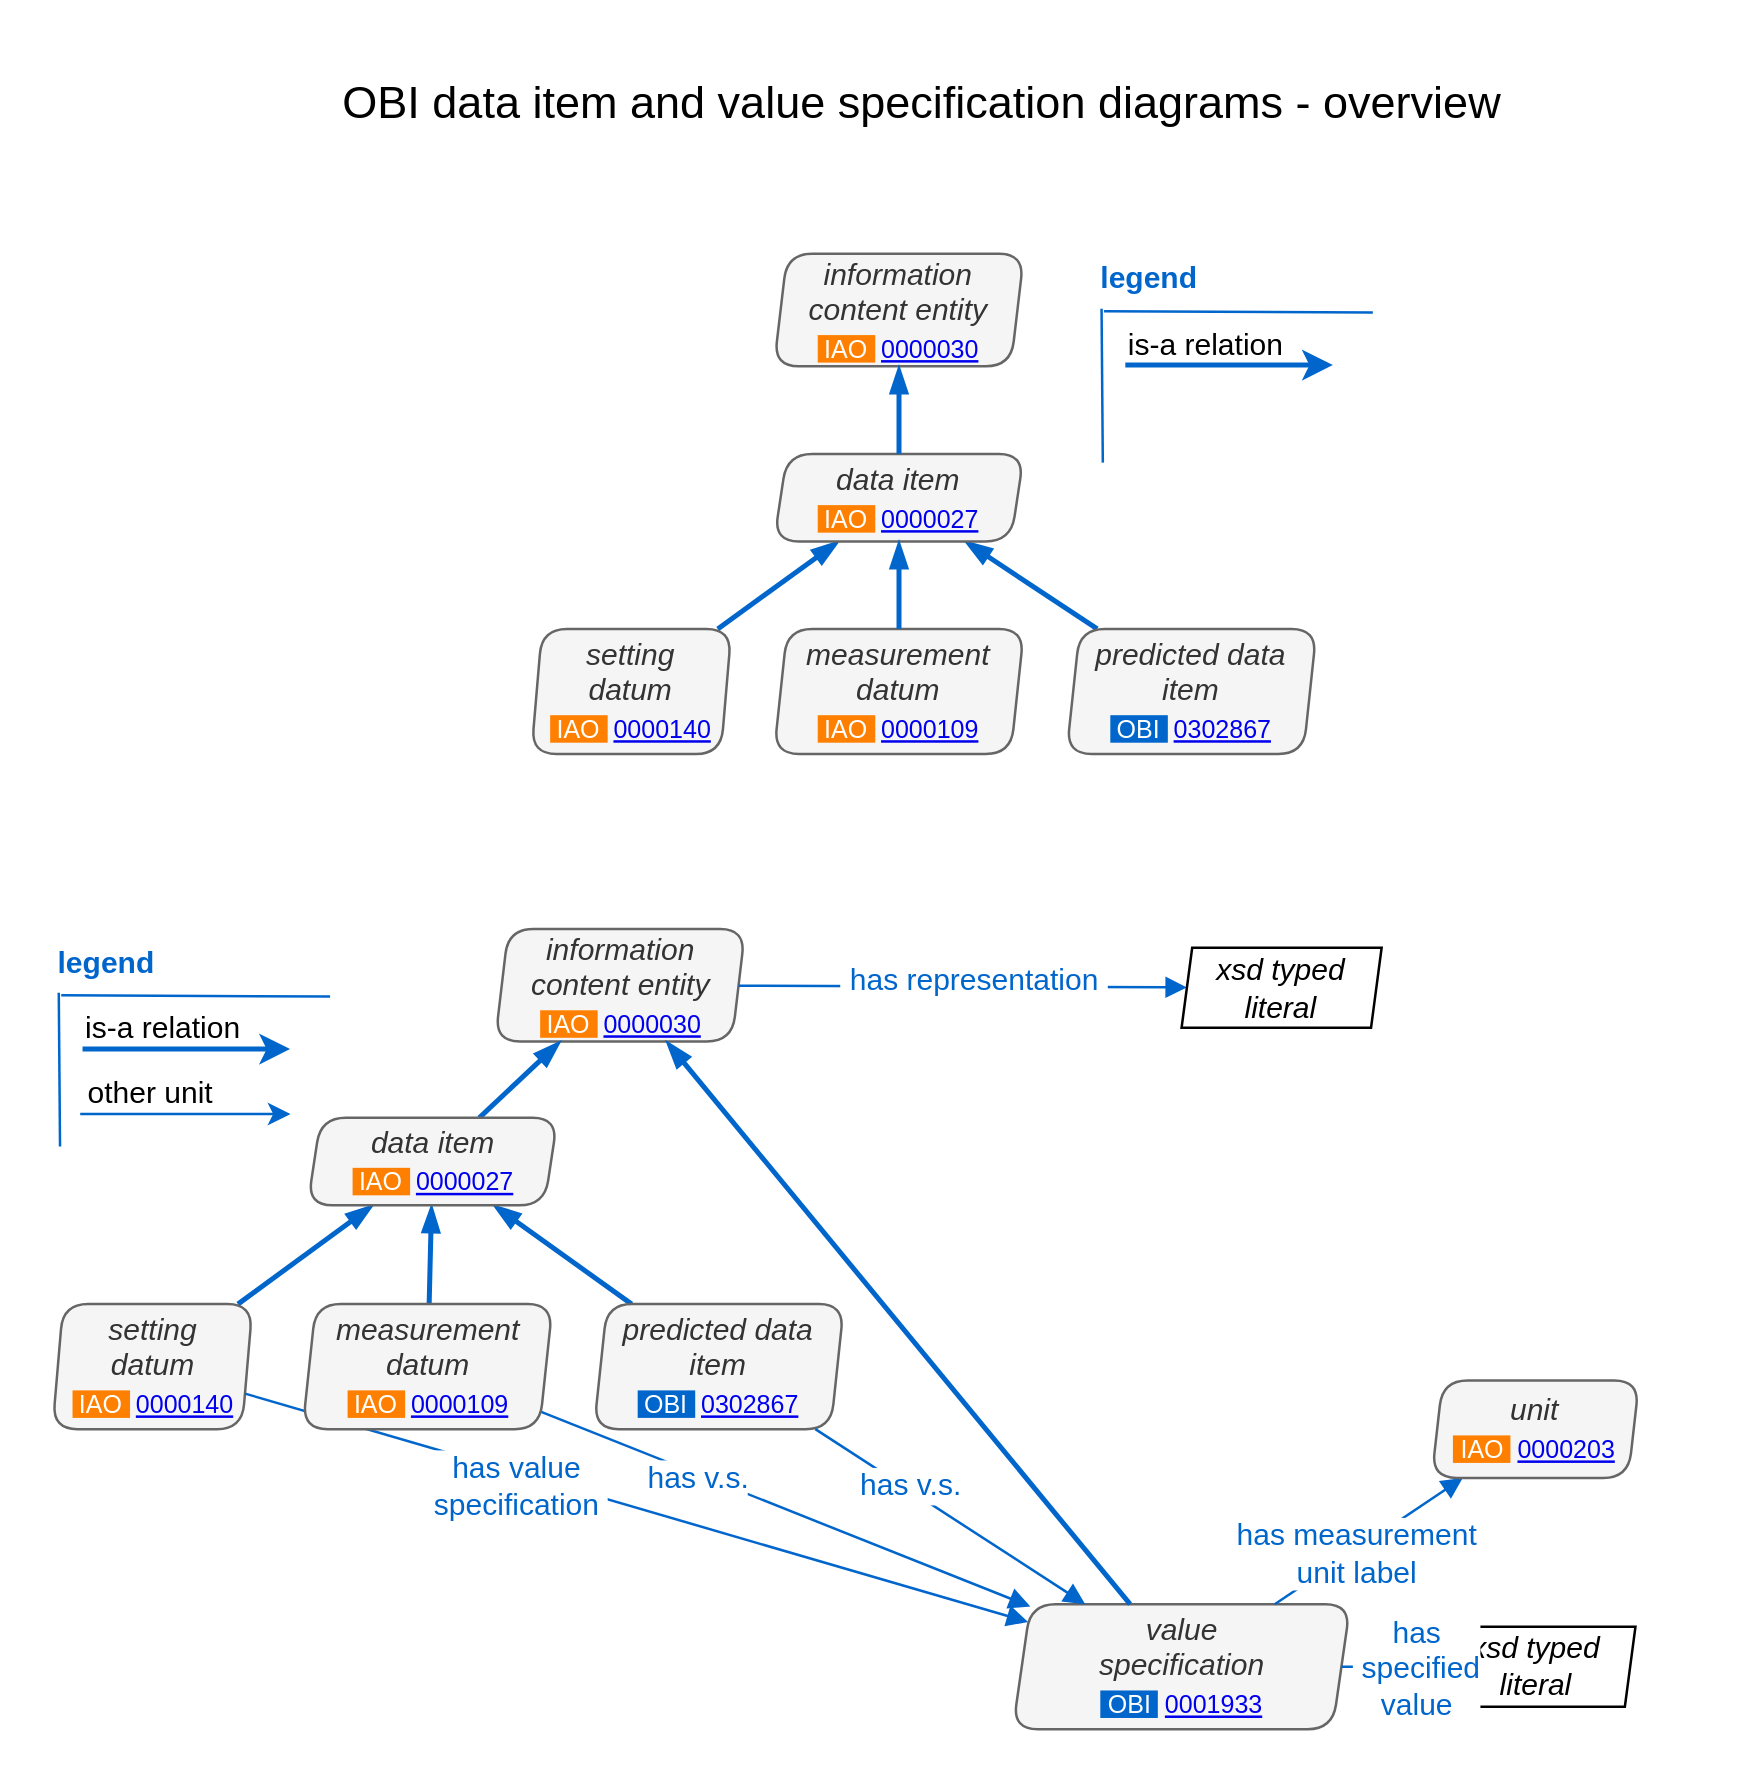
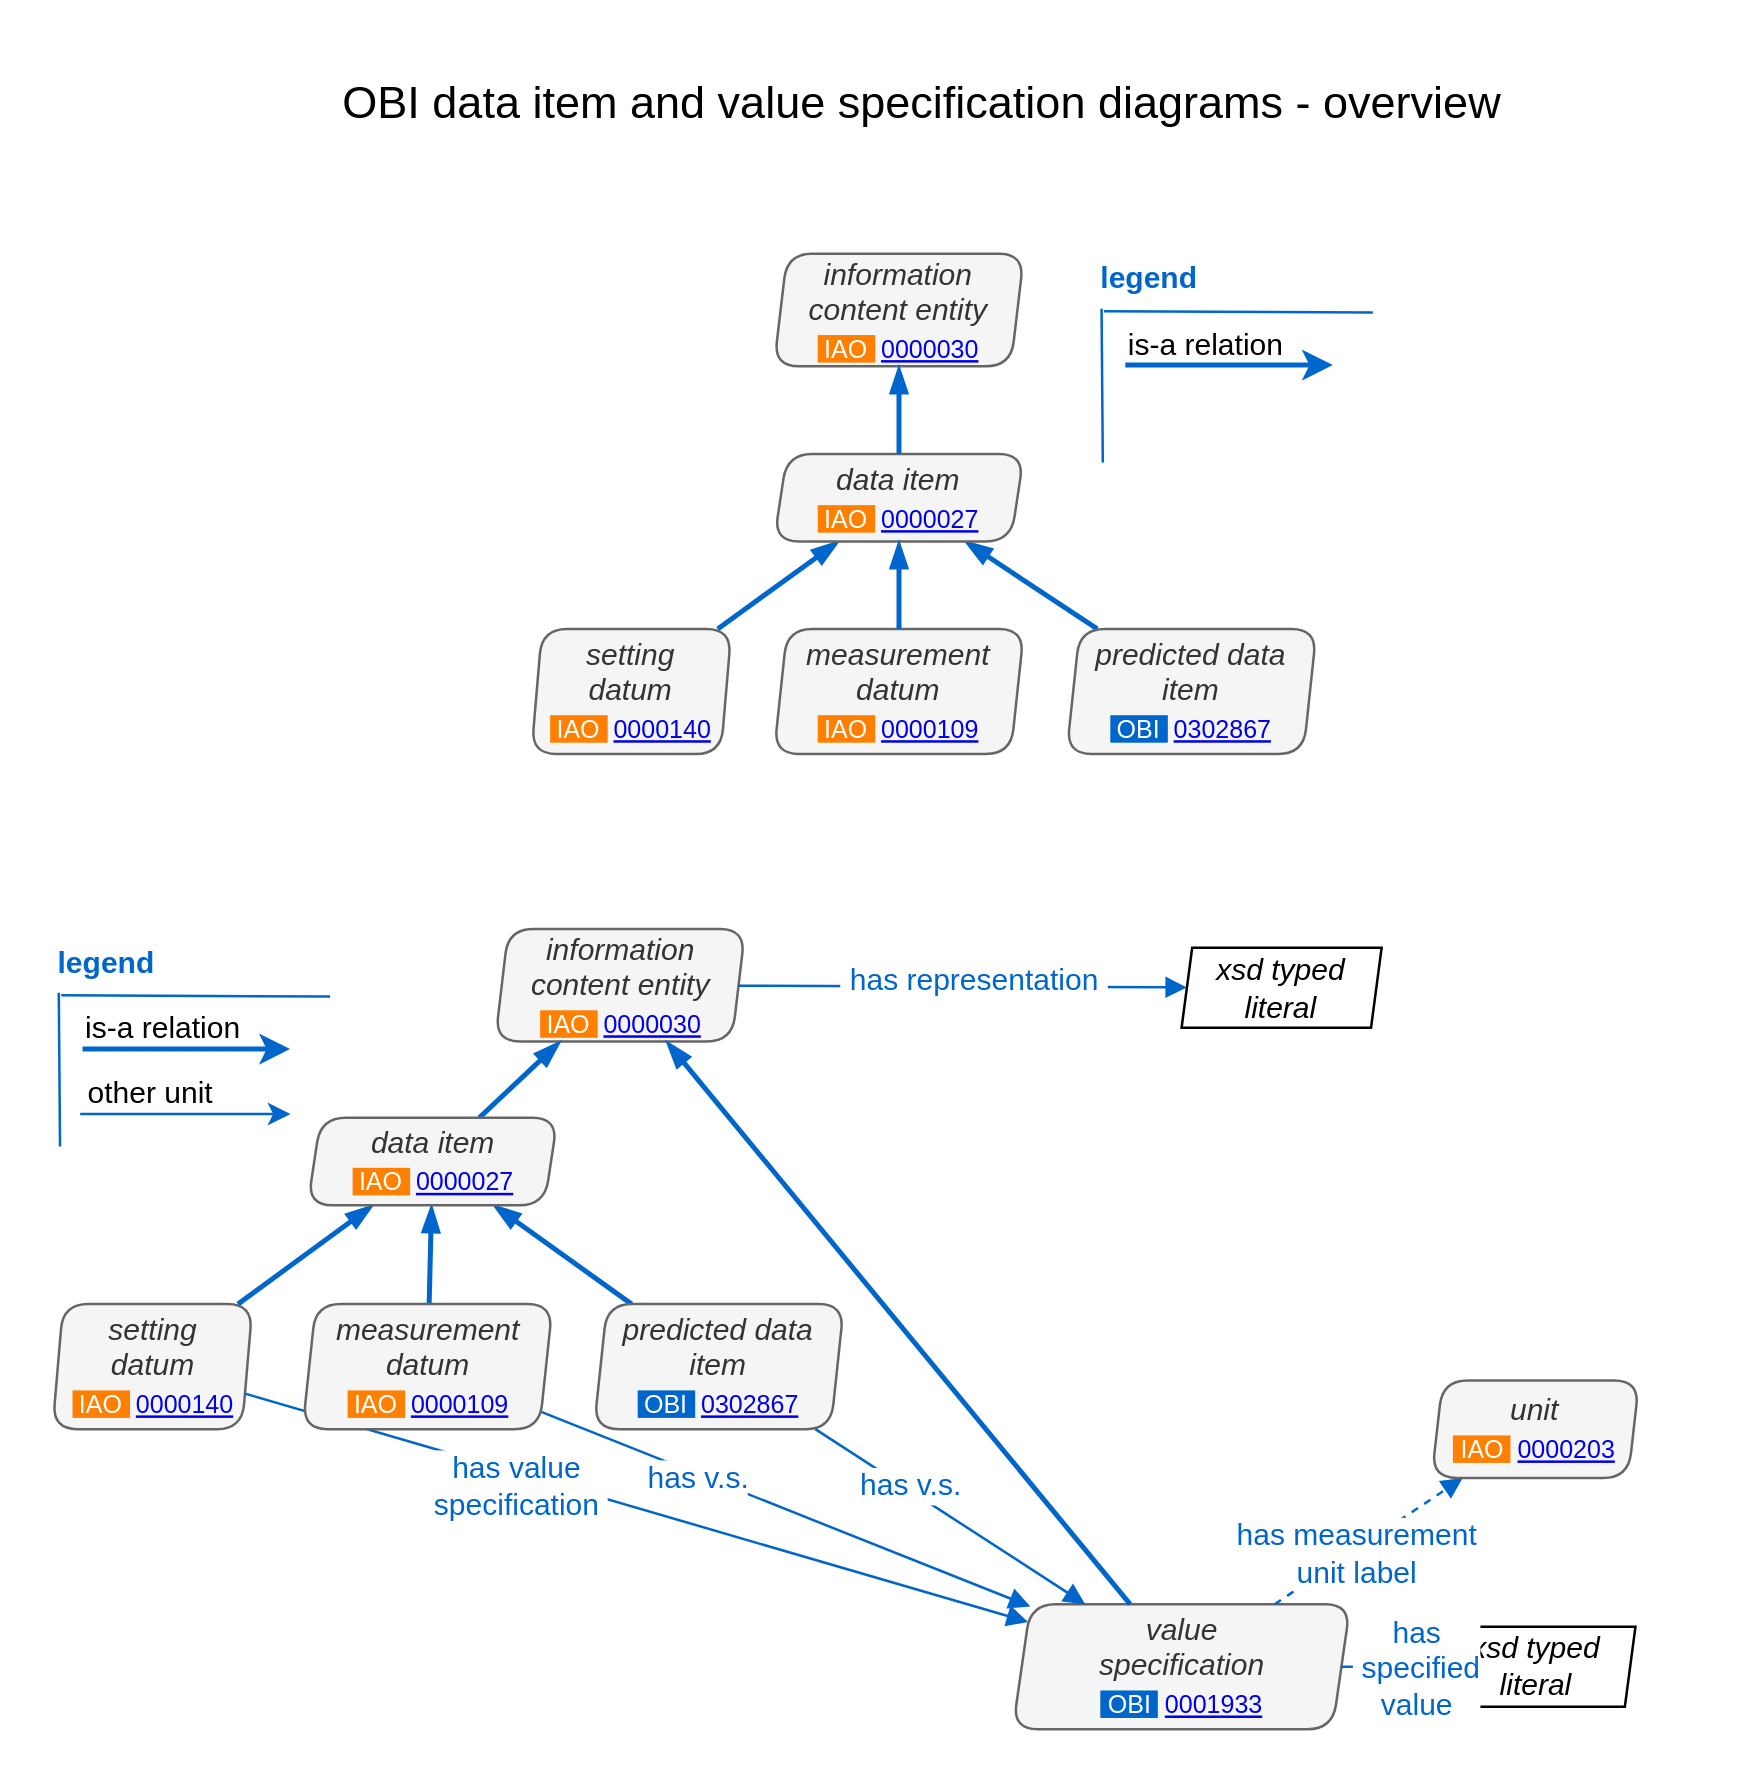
(1424, 1503) -> (1424, 1503)
